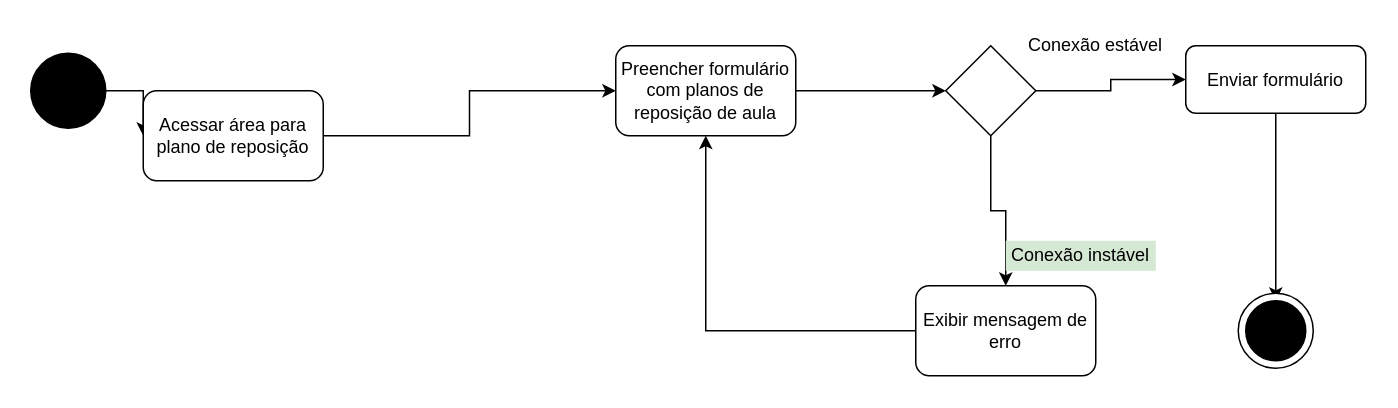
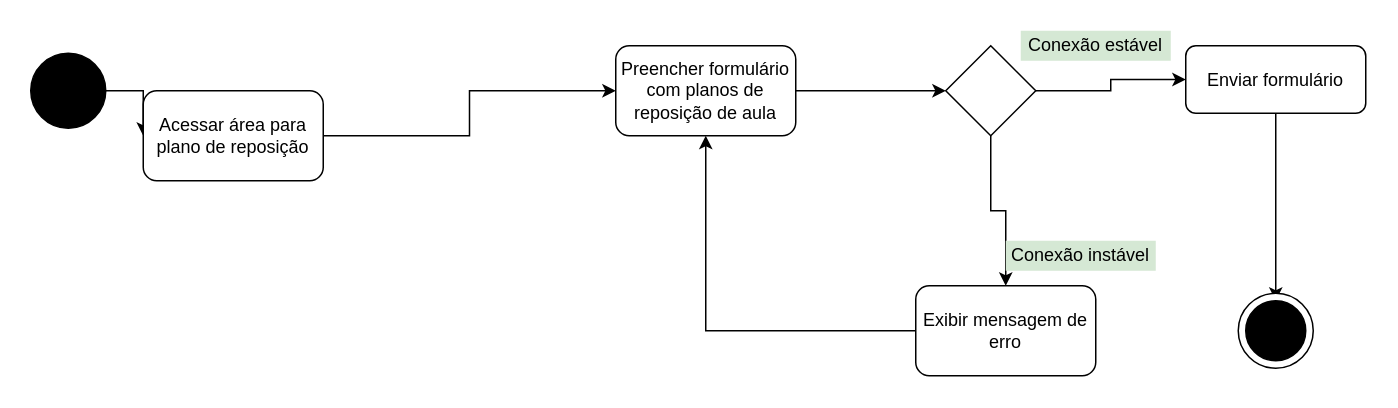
(1096, 46) -> (1096, 46)
